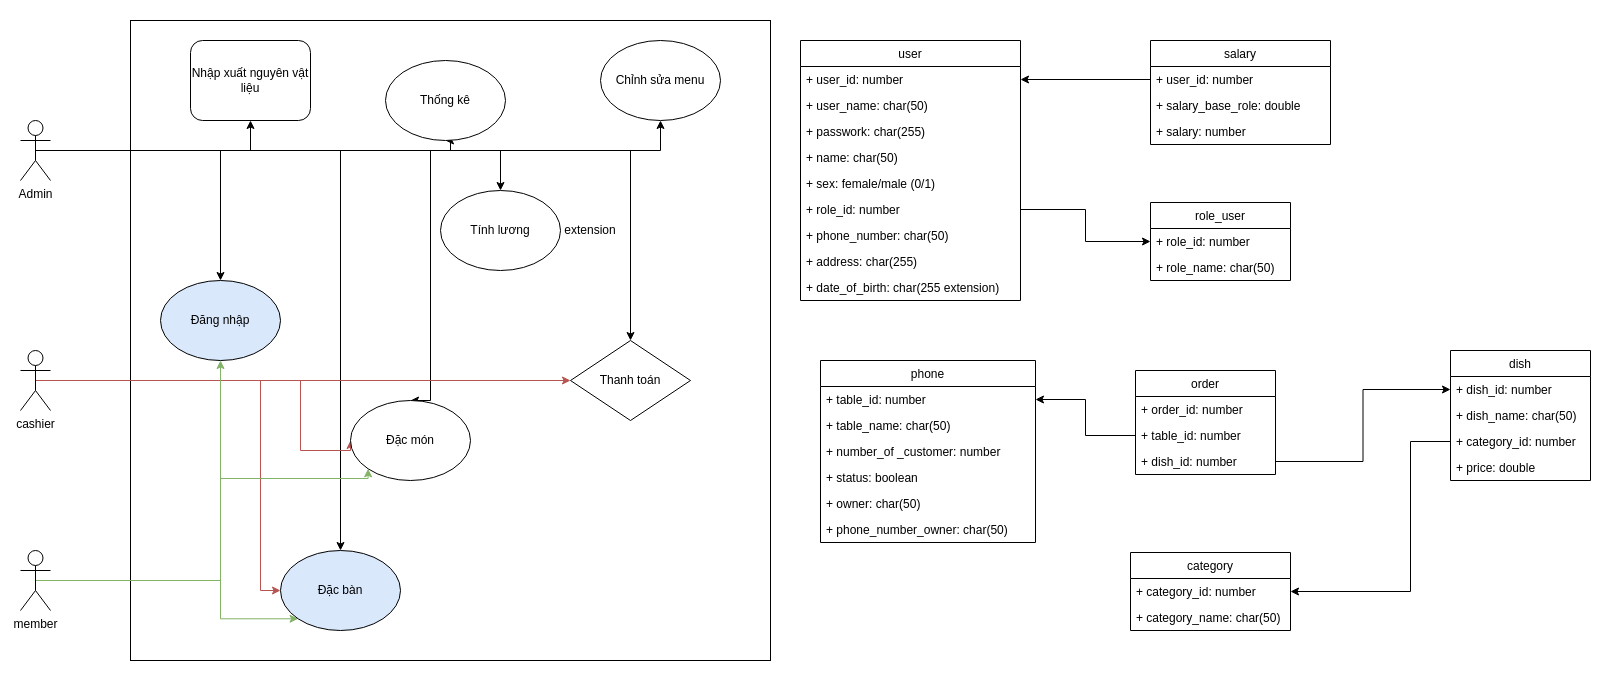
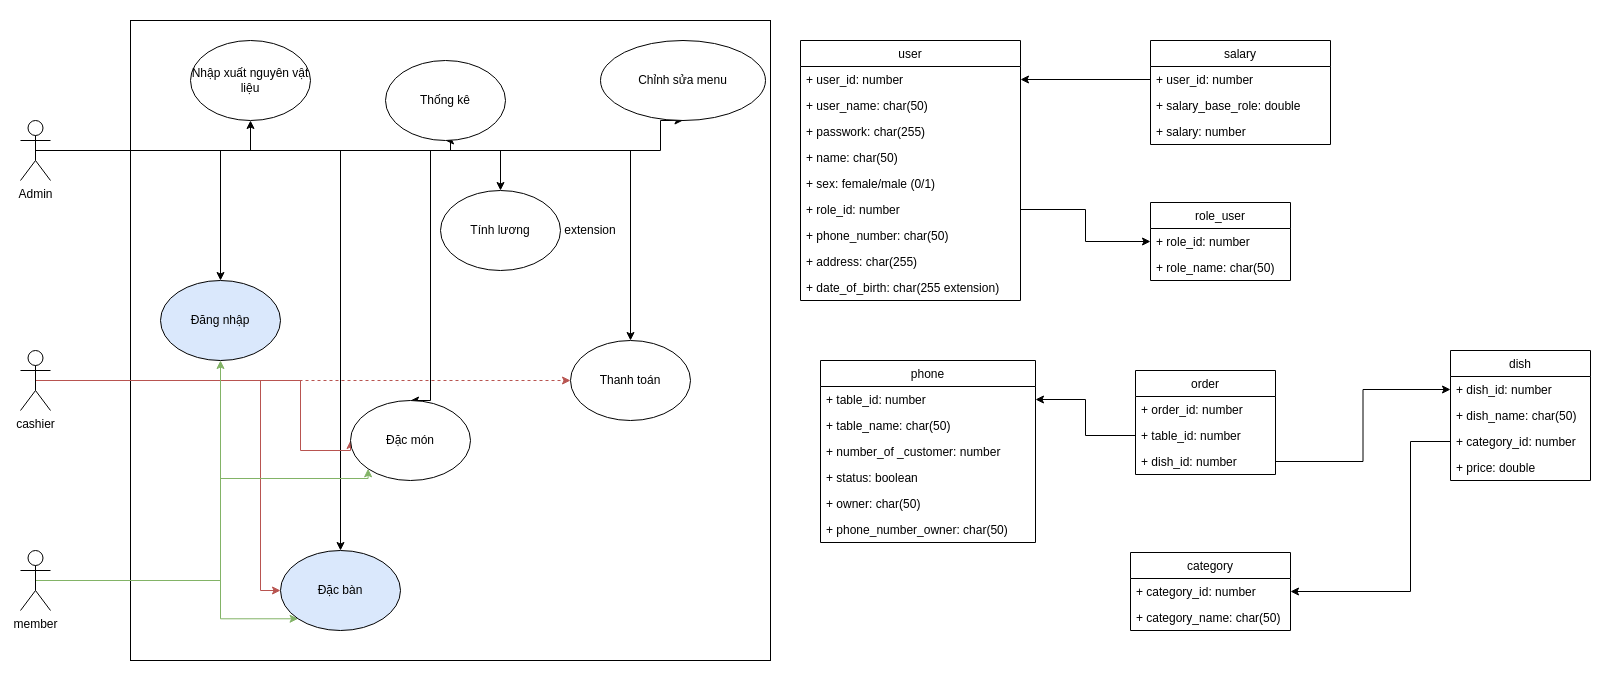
(251, 81) -> (251, 81)
(661, 81) -> (683, 81)
(433, 381) -> (433, 381)
(631, 381) -> (631, 381)
